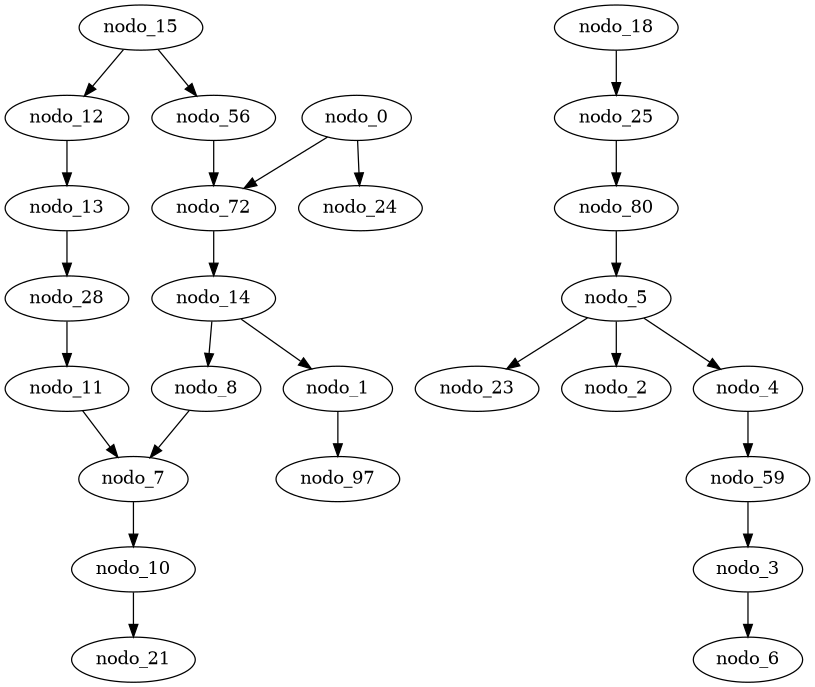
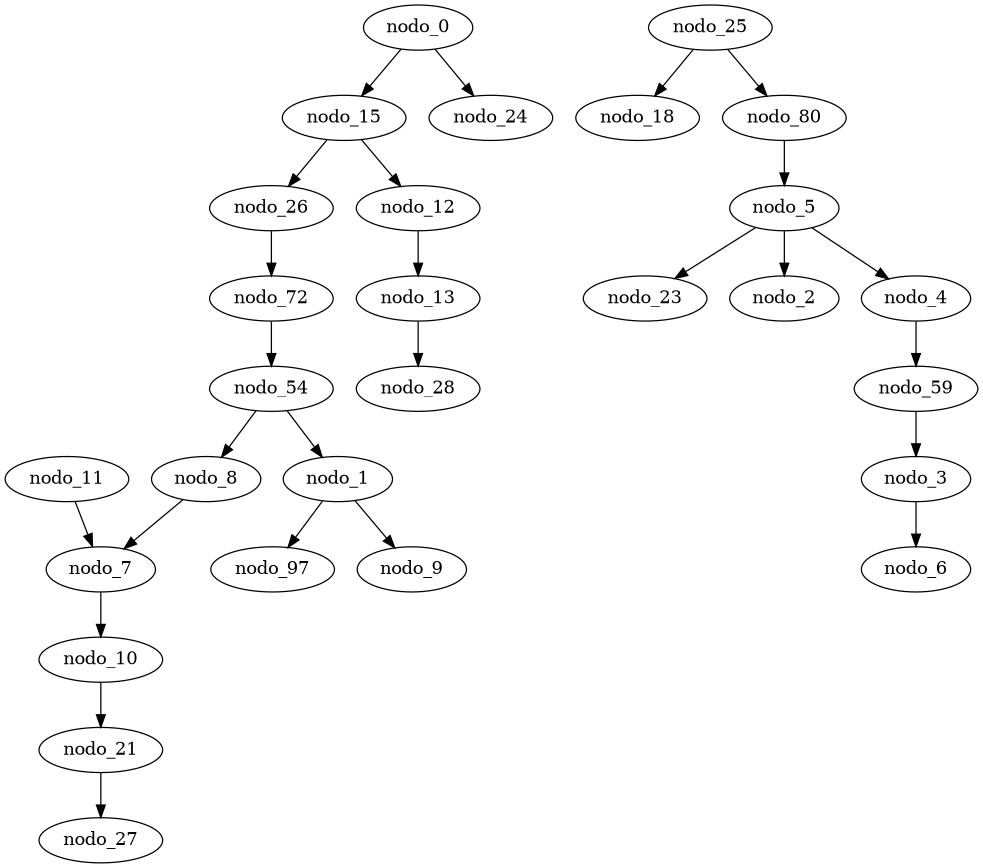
(616, 67) -> (678, 68)
(214, 118) -> (271, 208)
(291, 159) -> (385, 68)
(214, 298) -> (271, 389)
(67, 337) -> none
none -> (412, 569)
none -> (101, 840)
